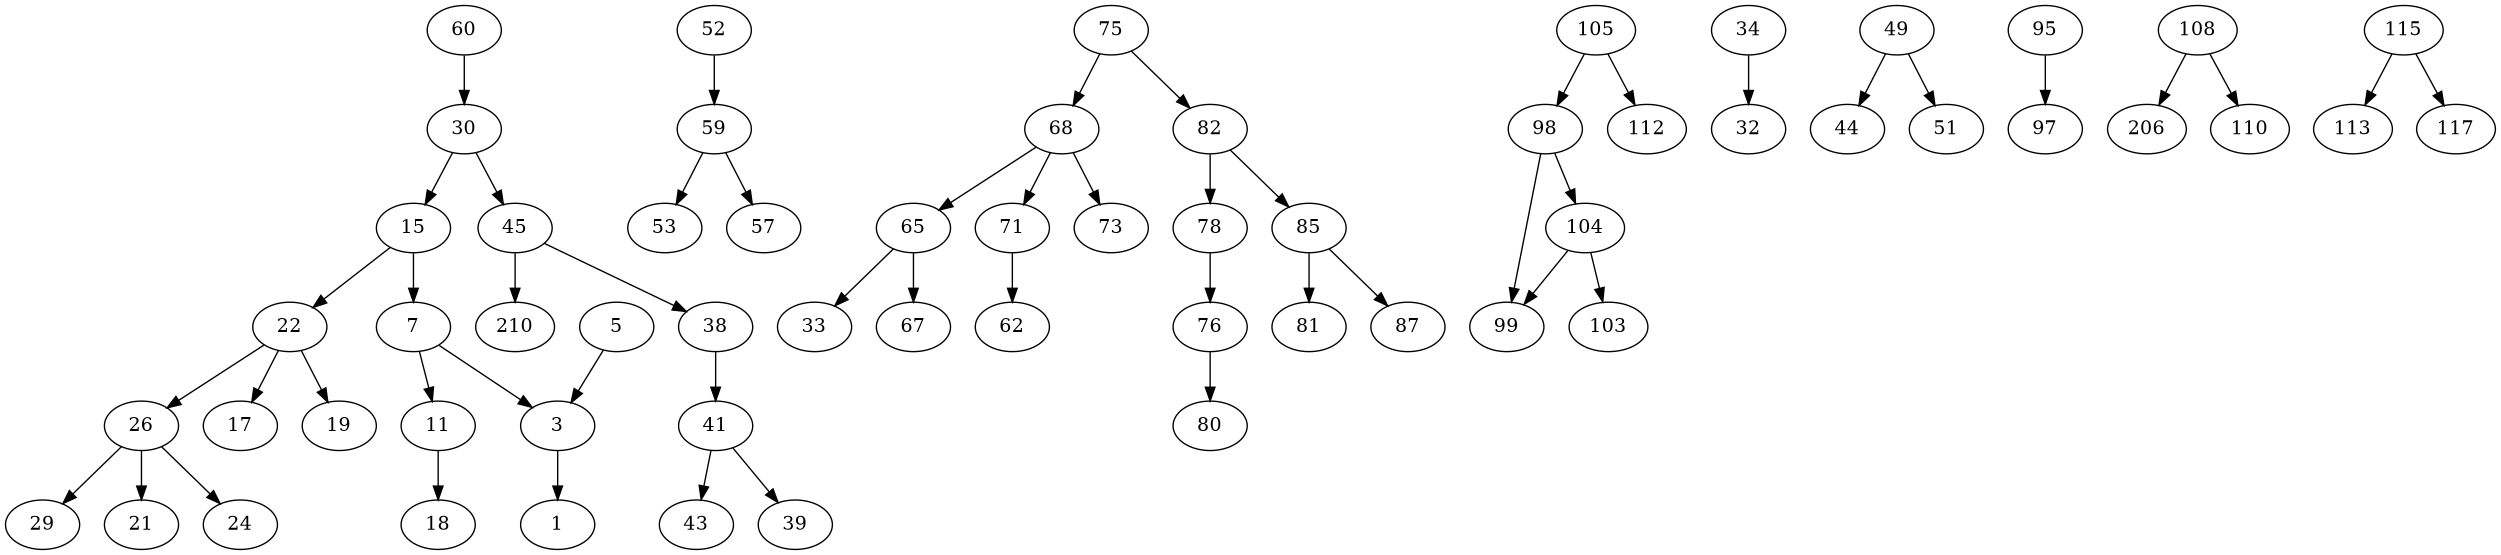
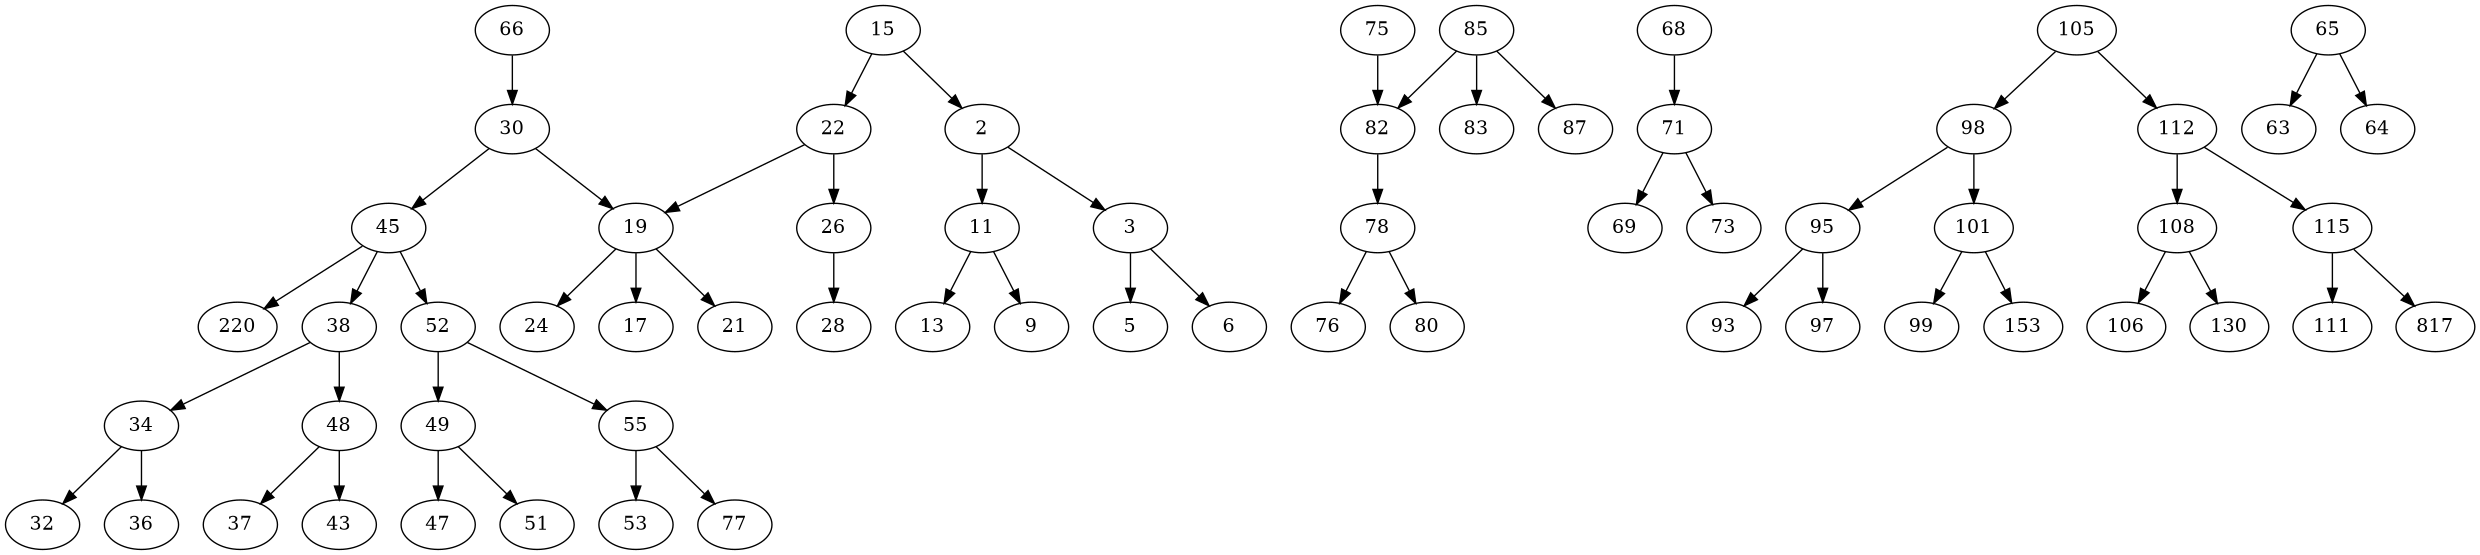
(464, 30) -> (512, 30)
(1090, 74) -> none
(714, 129) -> (636, 426)
(1848, 129) -> (438, 525)
(2147, 129) -> (2126, 327)
(2250, 129) -> (2229, 327)
(2353, 129) -> (2332, 327)
(2456, 129) -> (2435, 327)
(442, 172) -> (569, 174)
(1083, 172) -> (1696, 172)
none -> (2177, 172)
(1255, 174) -> (1432, 75)
(993, 175) -> none
none -> (2249, 175)
(1527, 221) -> (1904, 175)
(764, 228) -> (735, 525)
(1585, 228) -> (1974, 228)
none -> (410, 271)
(413, 327) -> (982, 129)
(515, 327) -> (238, 327)
(815, 327) -> (2279, 129)
(913, 327) -> (2378, 129)
(1012, 327) -> (1625, 228)
none -> (1032, 327)
(1309, 327) -> (1477, 129)
(1608, 327) -> (2023, 327)
none -> (1724, 327)
(268, 370) -> (636, 271)
none -> (438, 370)
(1210, 370) -> (1399, 271)
(591, 371) -> (1130, 271)
none -> (247, 373)
(716, 426) -> (339, 426)
(141, 469) -> (680, 273)
(186, 470) -> (592, 273)
(43, 525) -> (834, 327)
none -> (141, 525)
(438, 525) -> (933, 327)
(558, 525) -> (1229, 327)
(795, 525) -> (240, 525)
